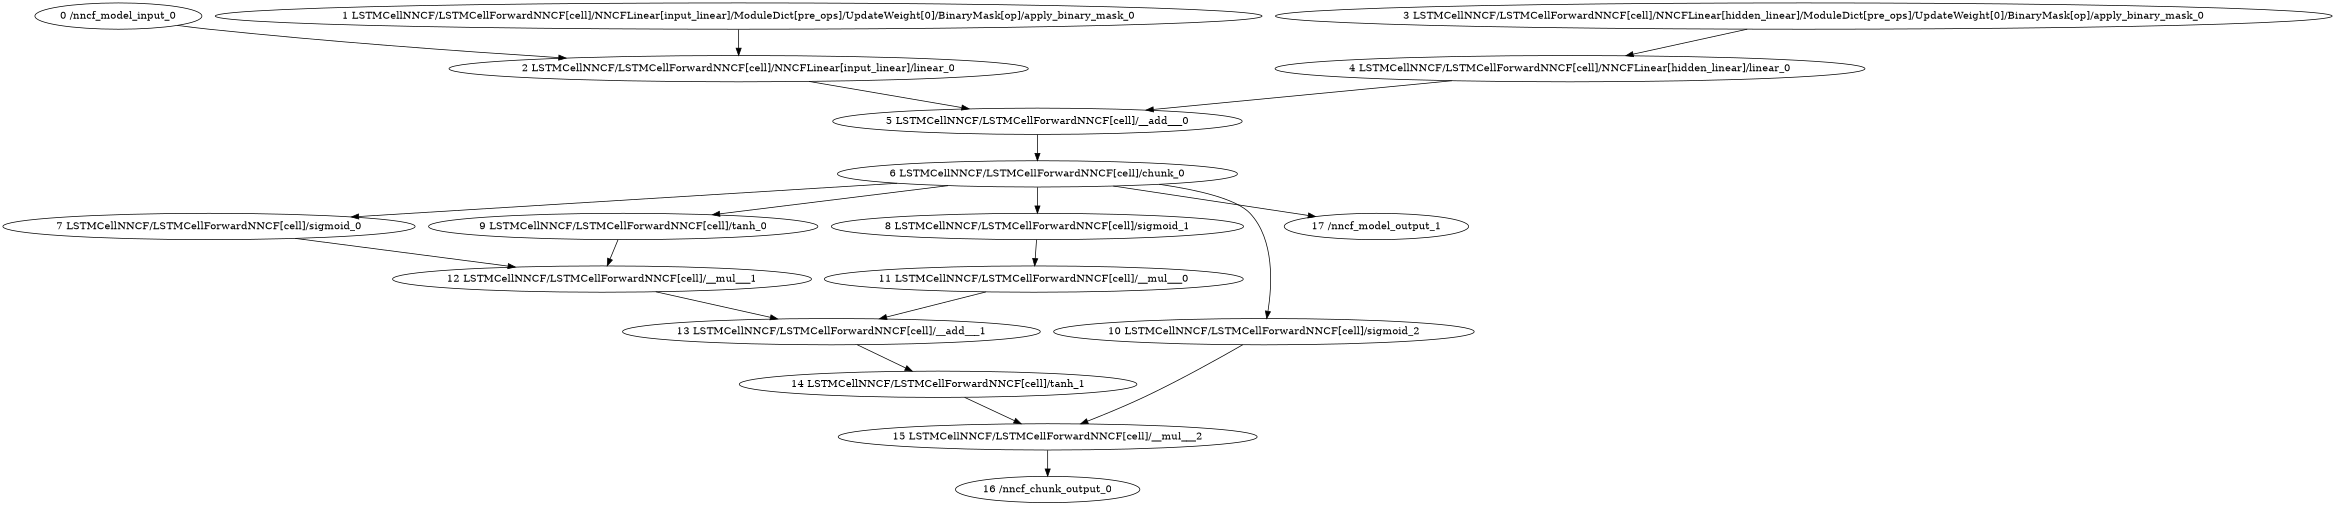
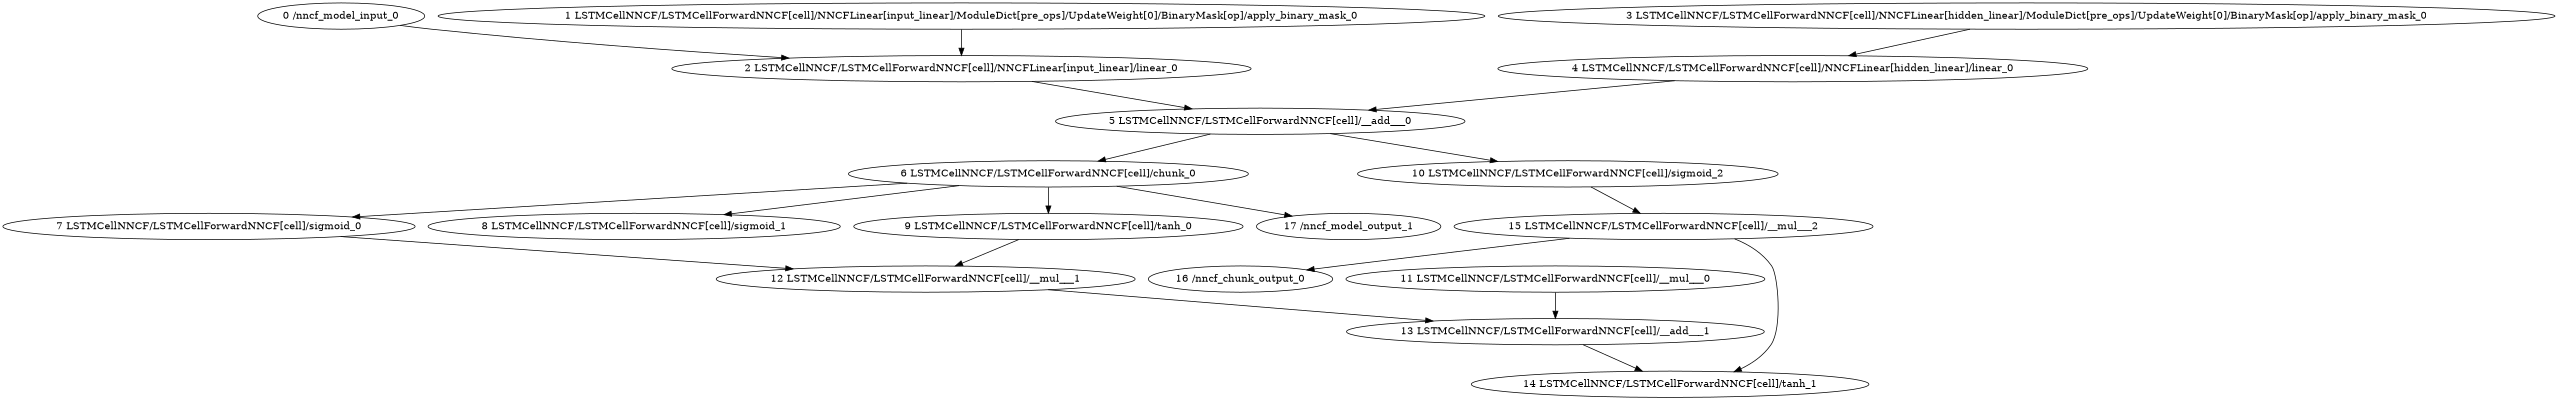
(1252, 216) -> (1410, 147)
(1036, 249) -> none
(990, 409) -> (1778, 302)
